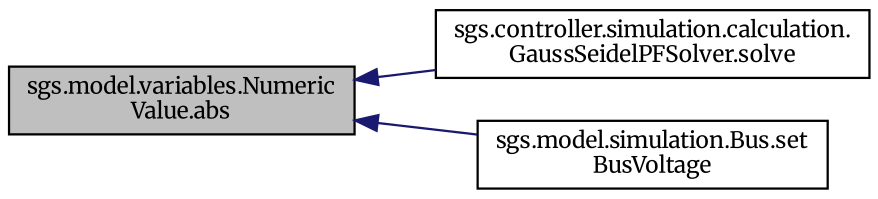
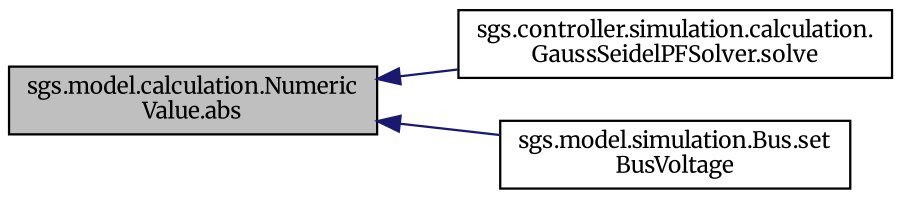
(182, 100) -> (193, 100)
